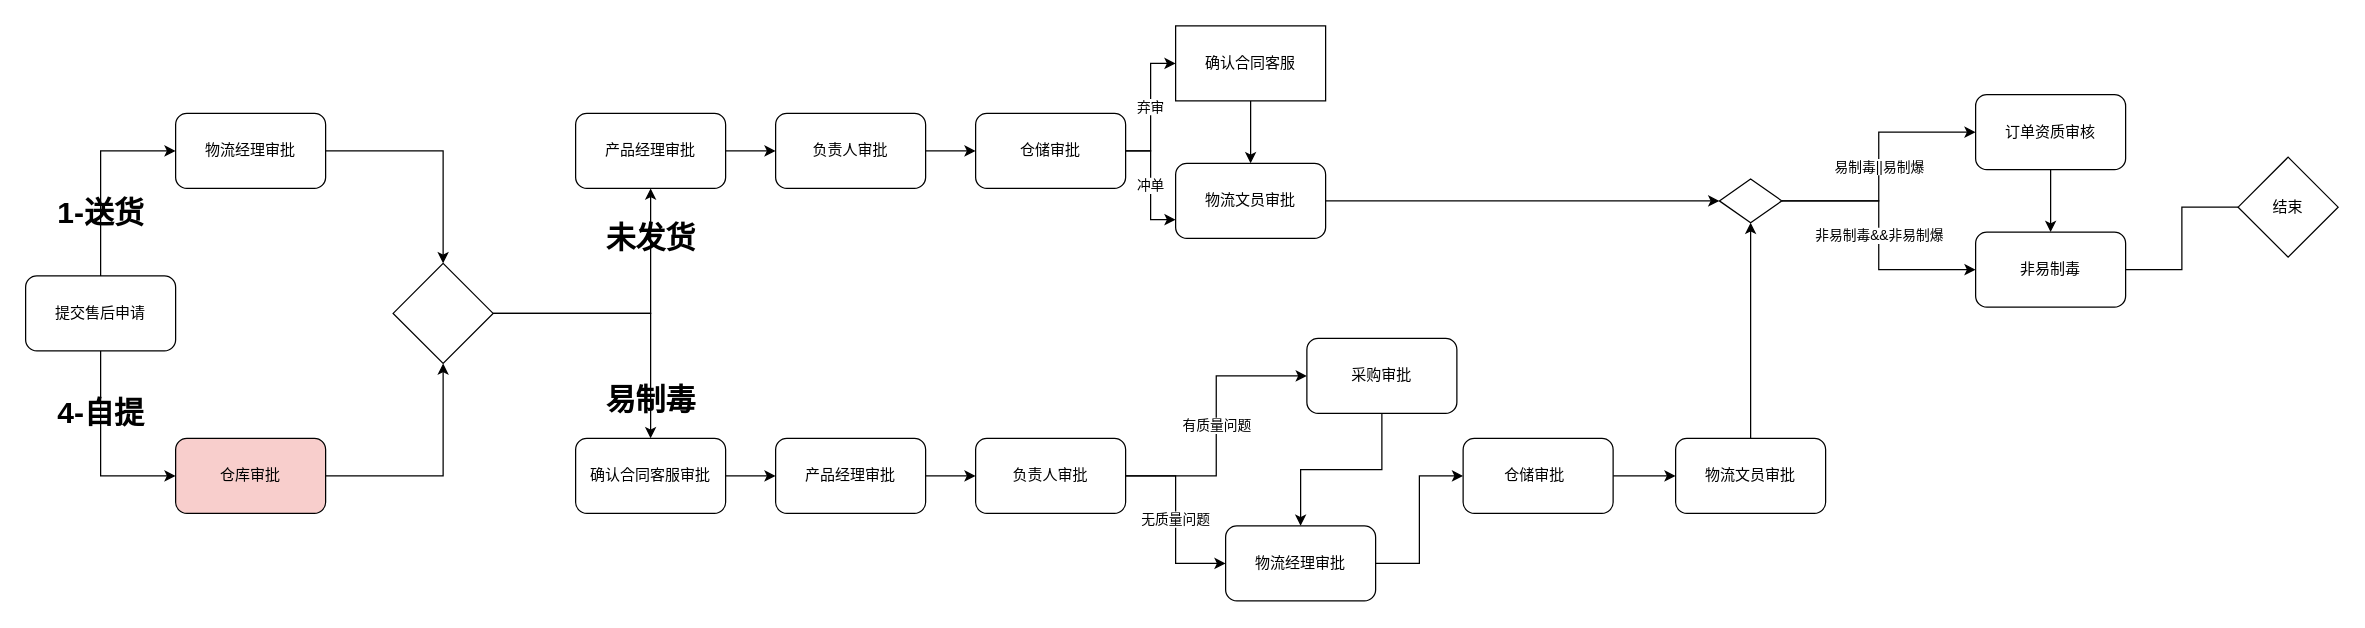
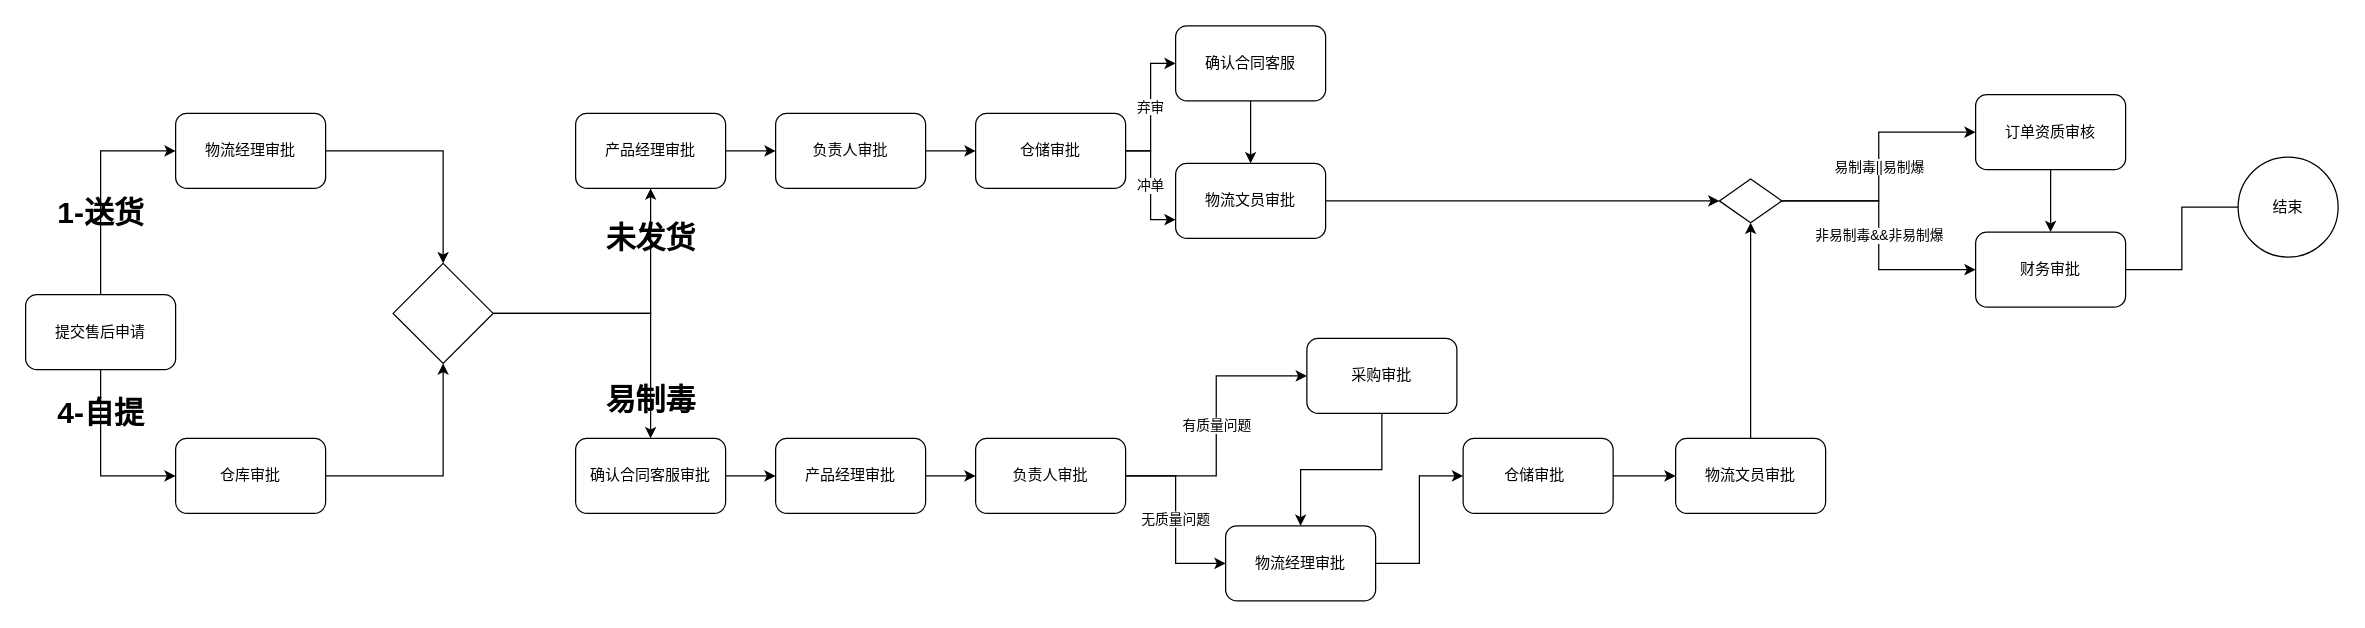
(1251, 63) -> (1251, 63)
(2288, 207) -> (2288, 207)
(2051, 269) -> (2051, 269)
(101, 313) -> (101, 332)
(251, 476) -> (251, 476)
